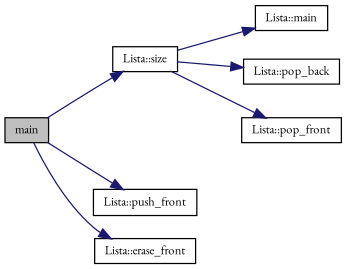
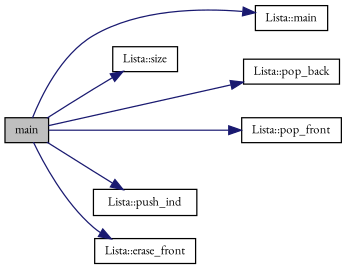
(210, 41) -> (115, 25)
(204, 64) -> (140, 105)
(213, 92) -> (139, 130)
(145, 202) -> (145, 202)
